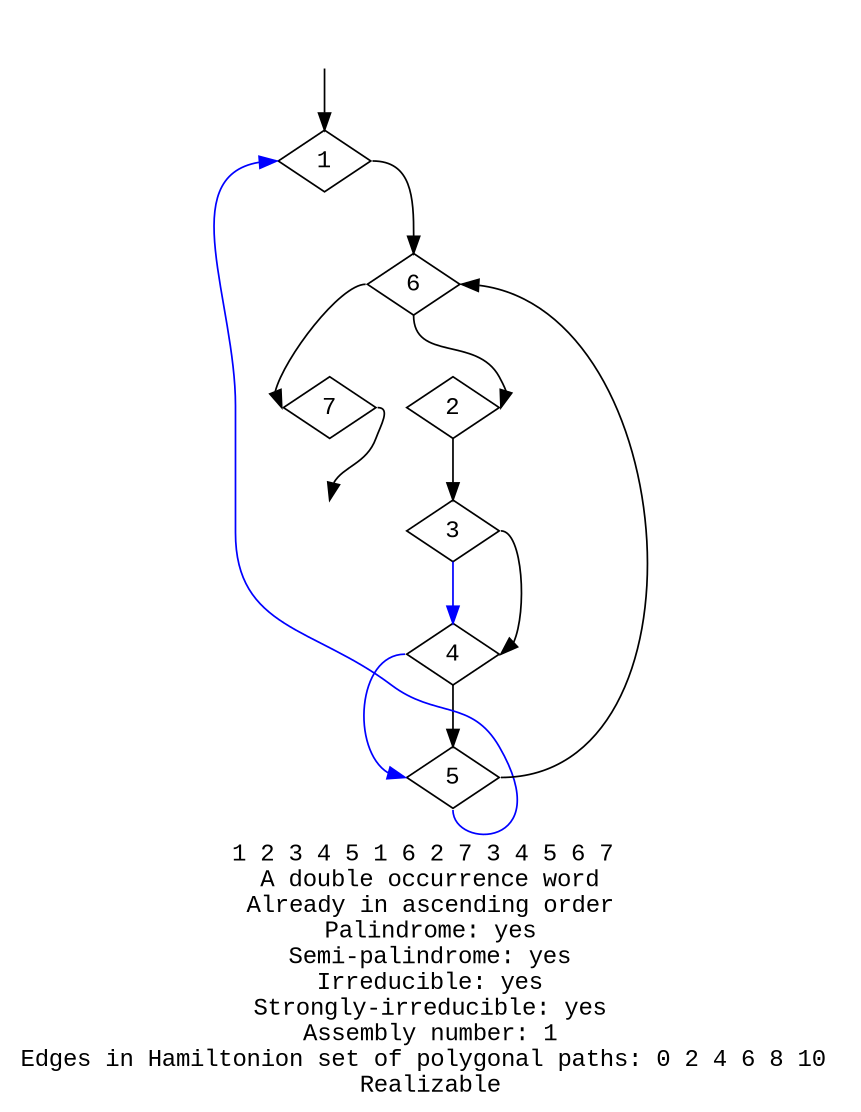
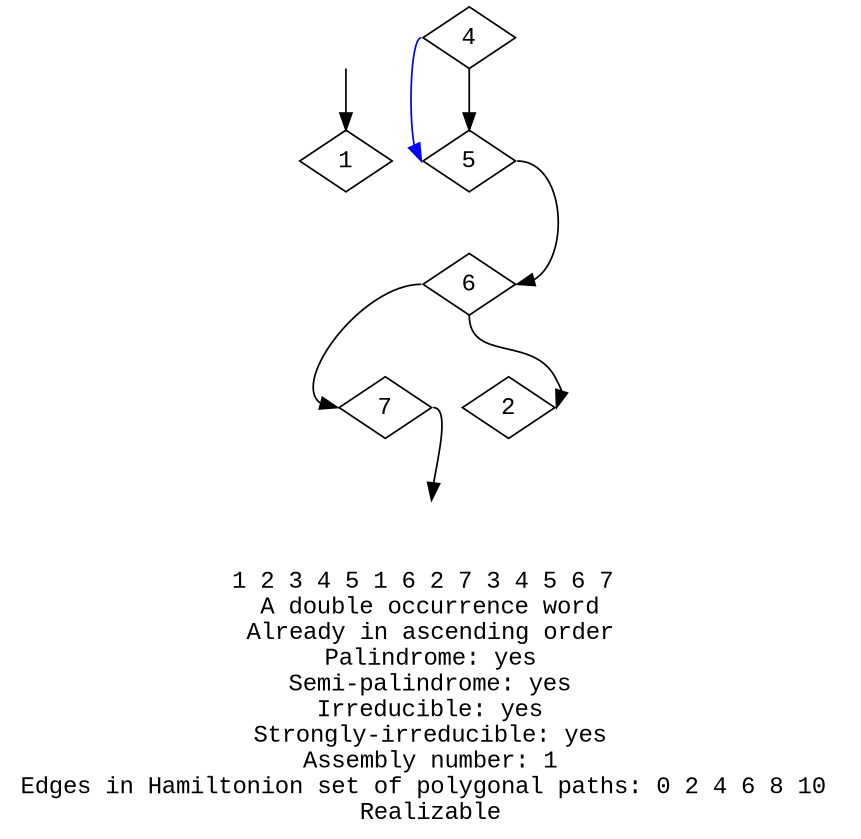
(409, 188) -> none
(453, 531) -> none
(249, 590) -> none
